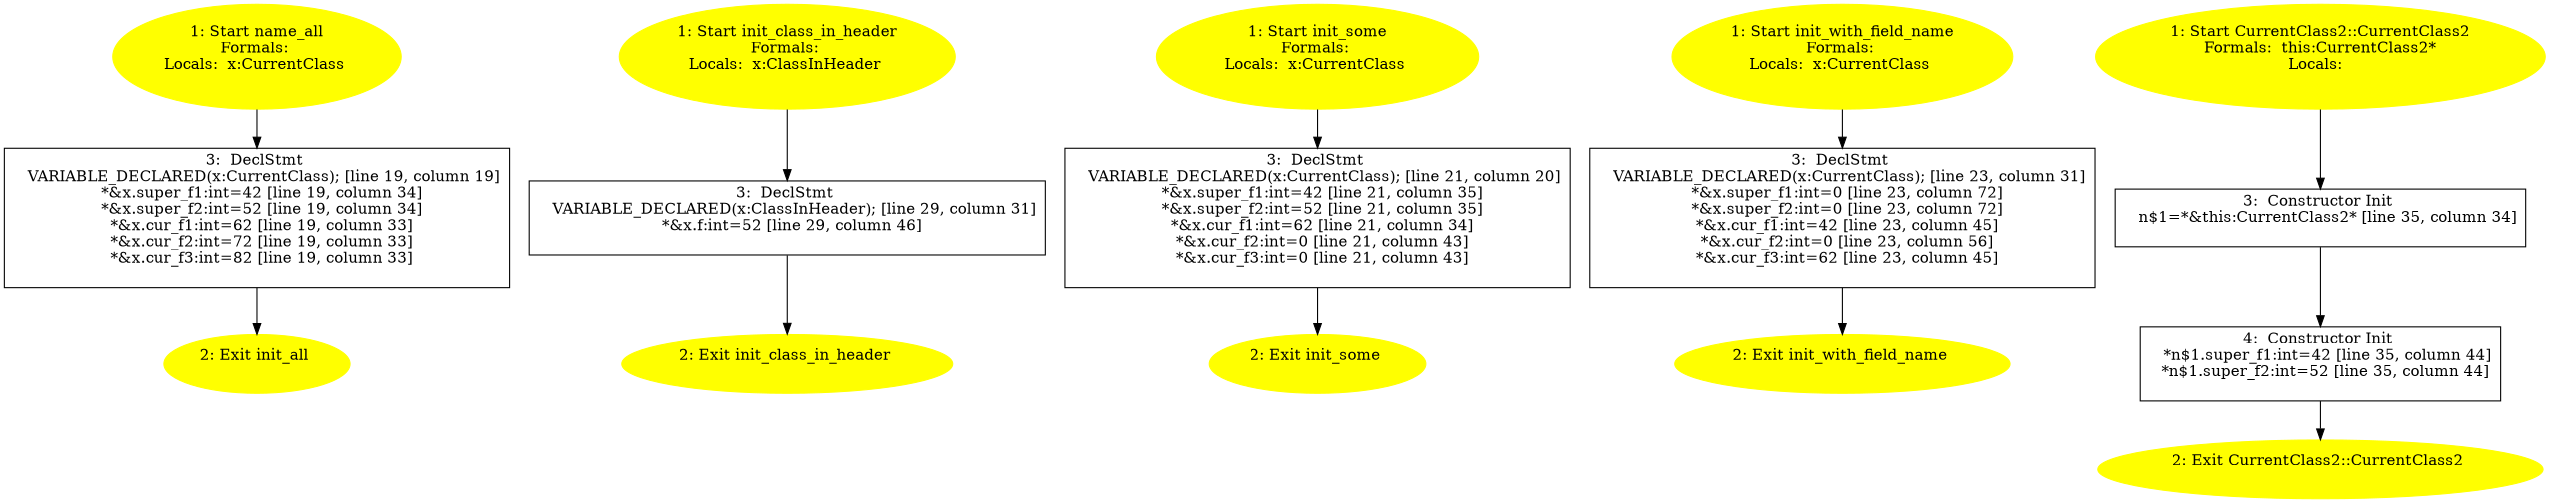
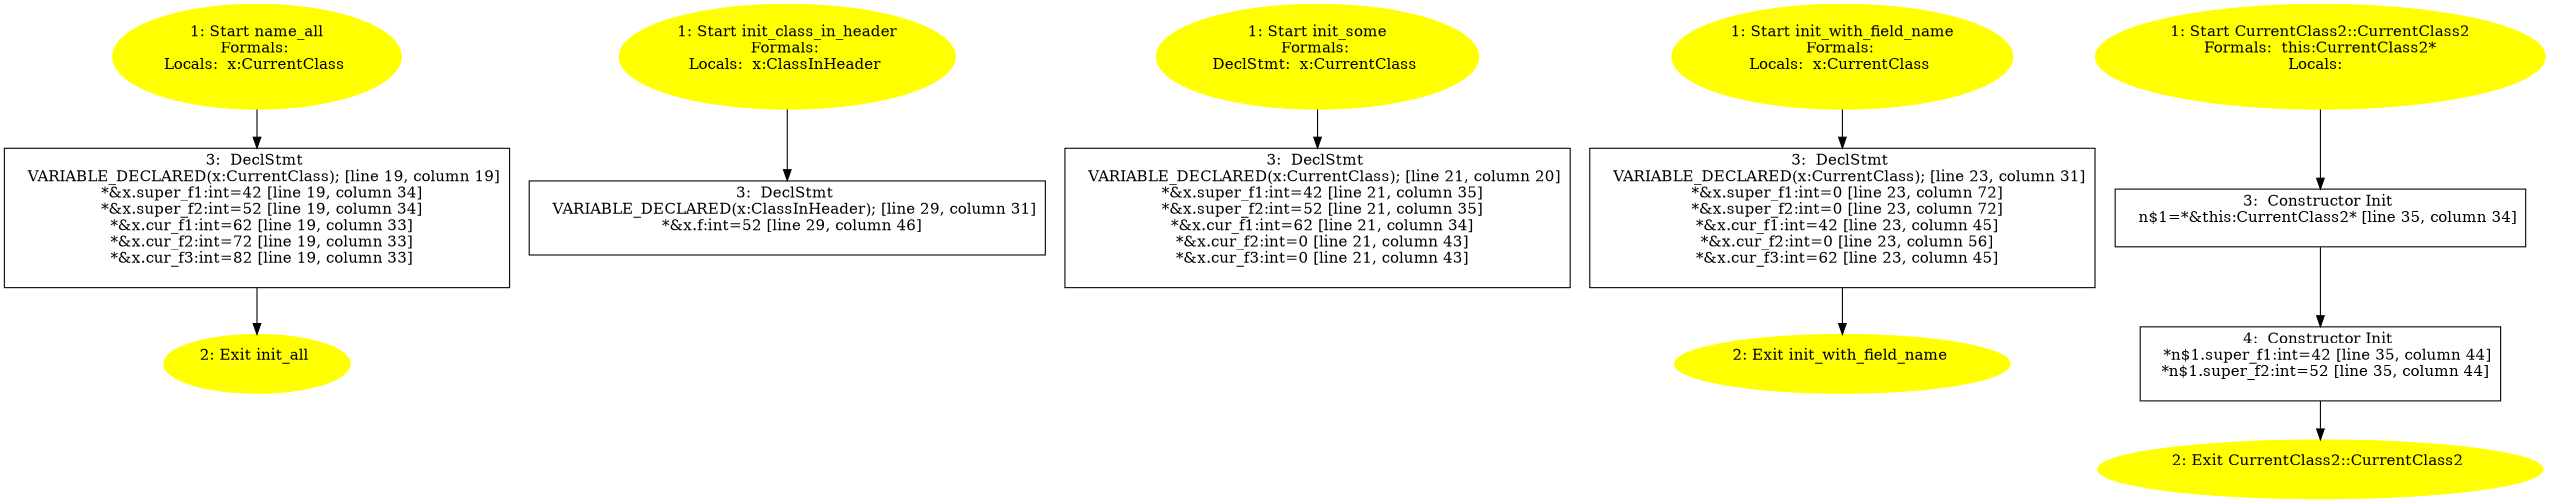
(1318, 57) -> (1318, 57)
(787, 364) -> none
(1318, 364) -> none
